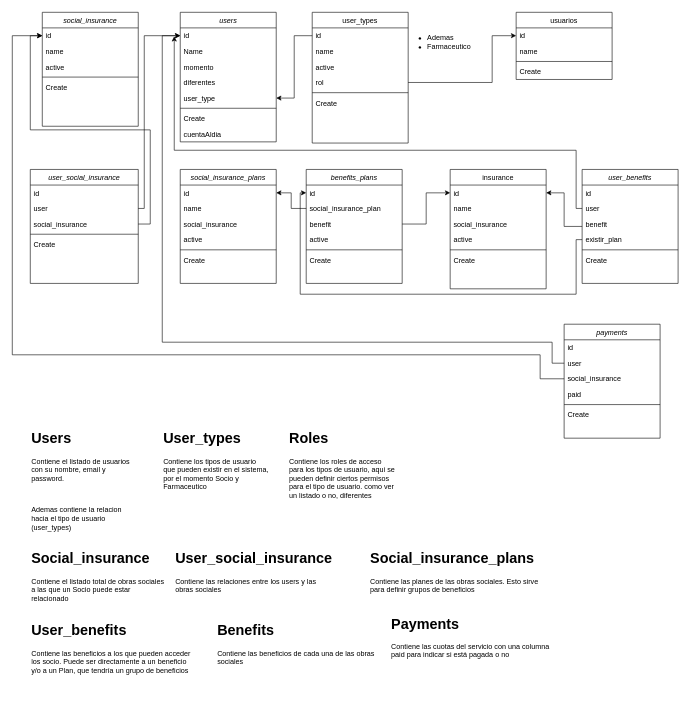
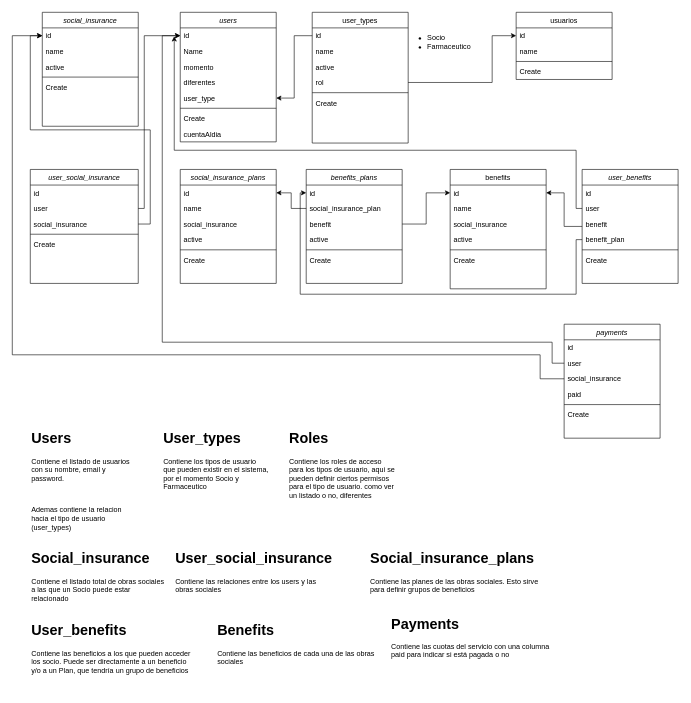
(427, 42) -> (427, 42)
(498, 178) -> (498, 178)
(607, 240) -> (608, 240)
